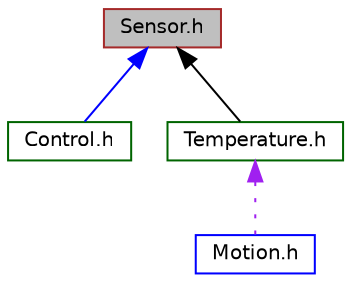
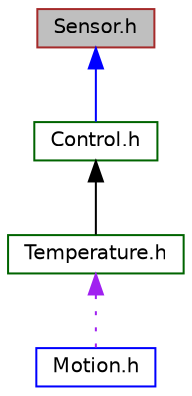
(216, 93) -> (96, 208)
